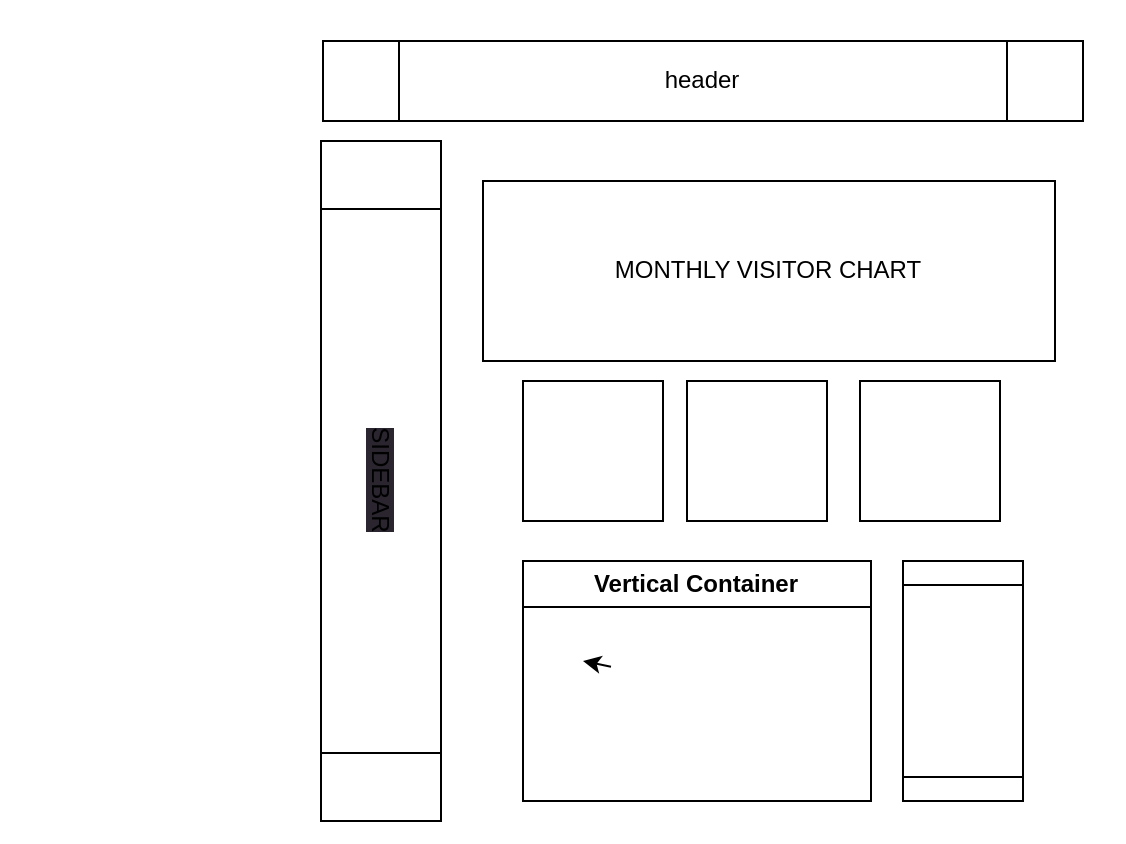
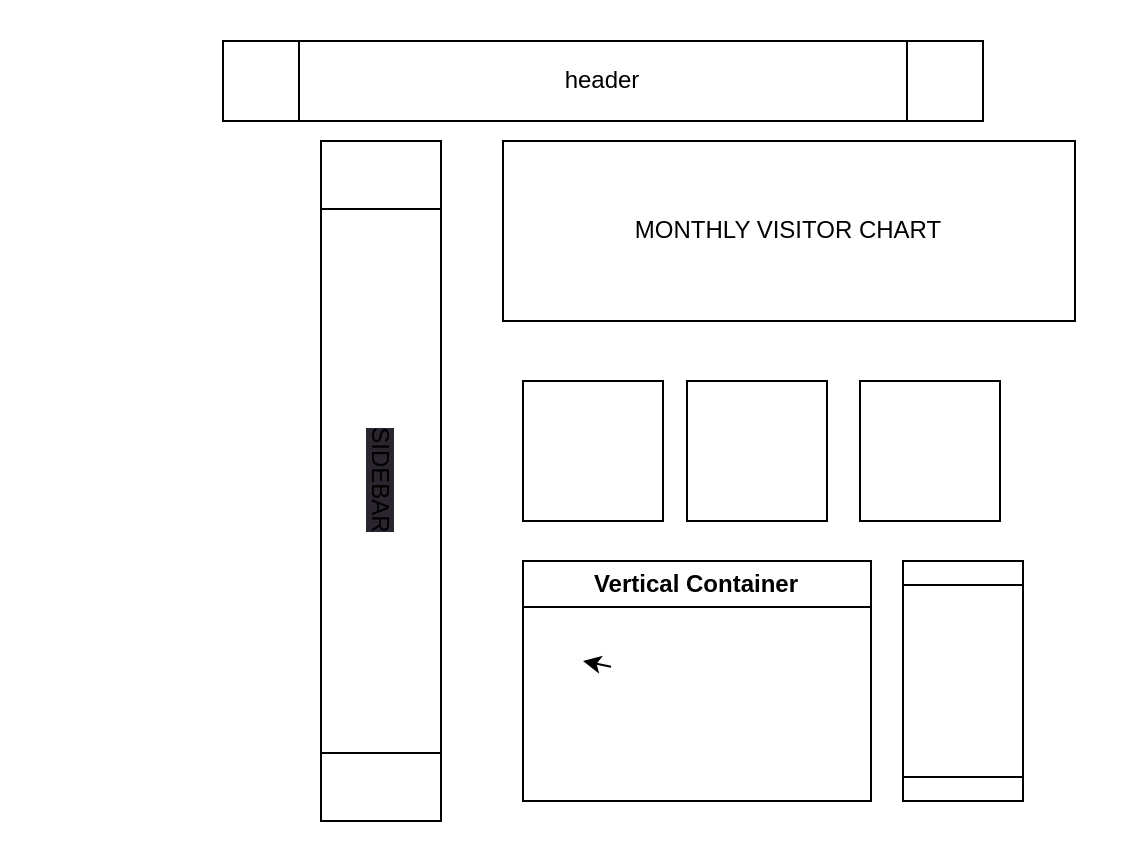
(703, 81) -> (603, 81)
(769, 271) -> (789, 231)
